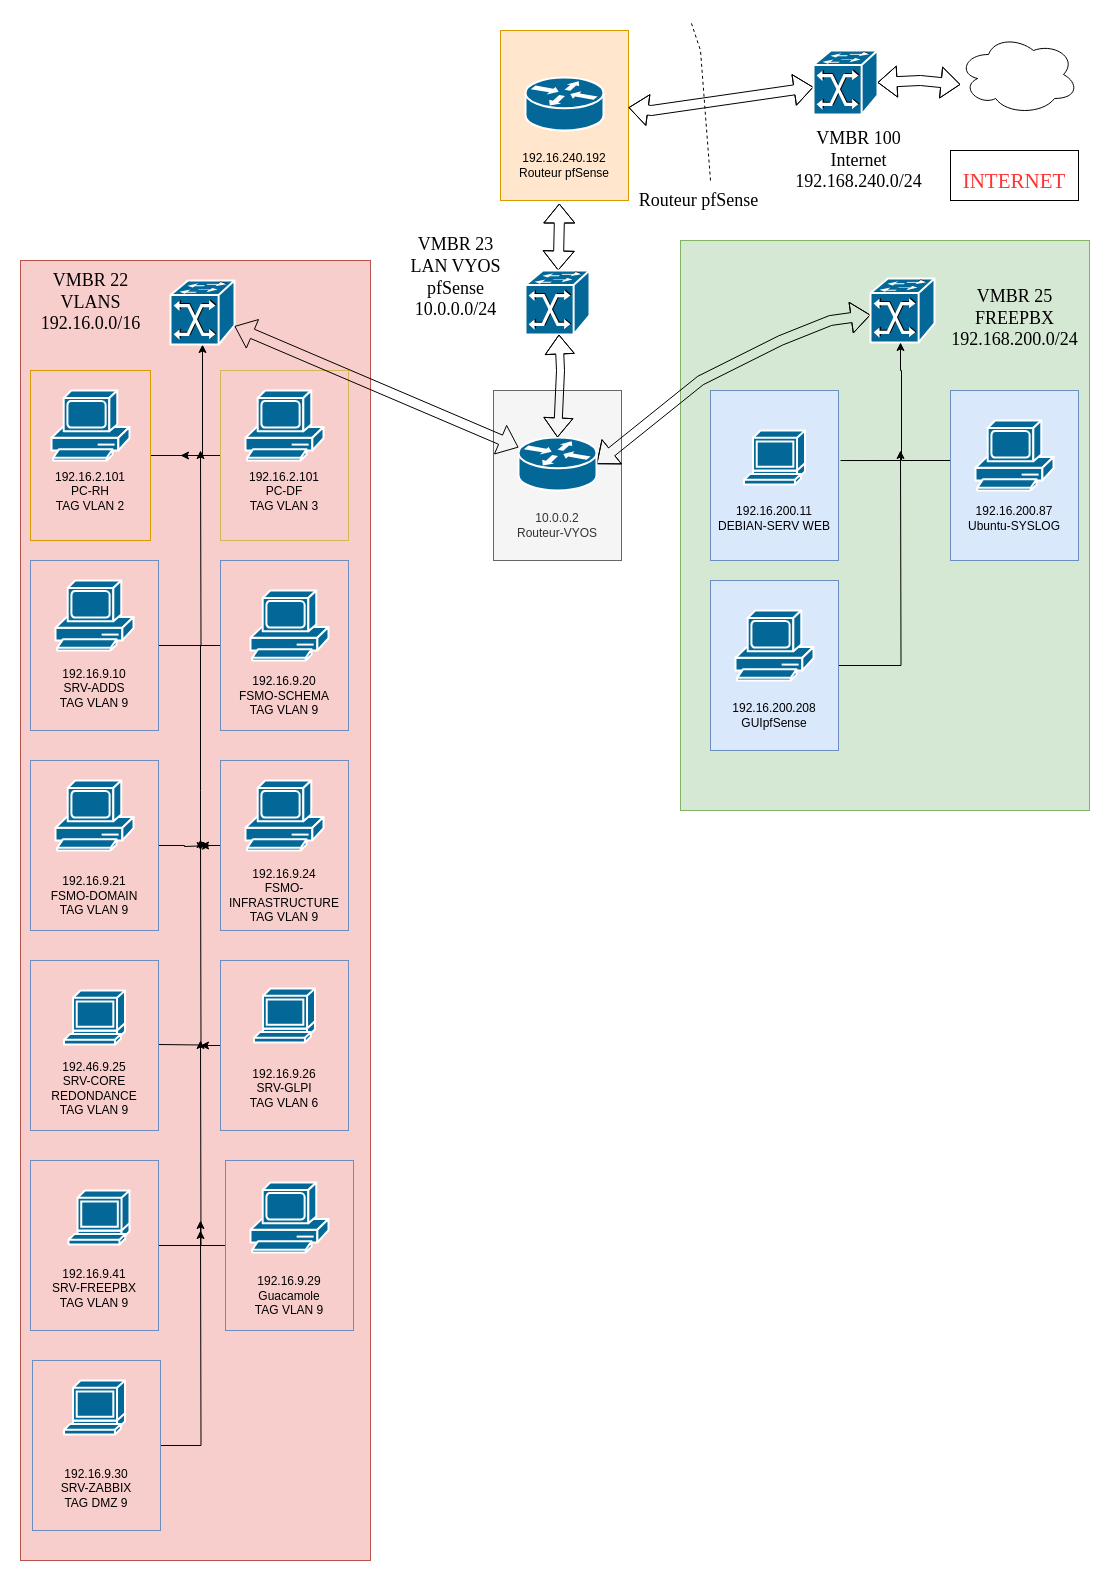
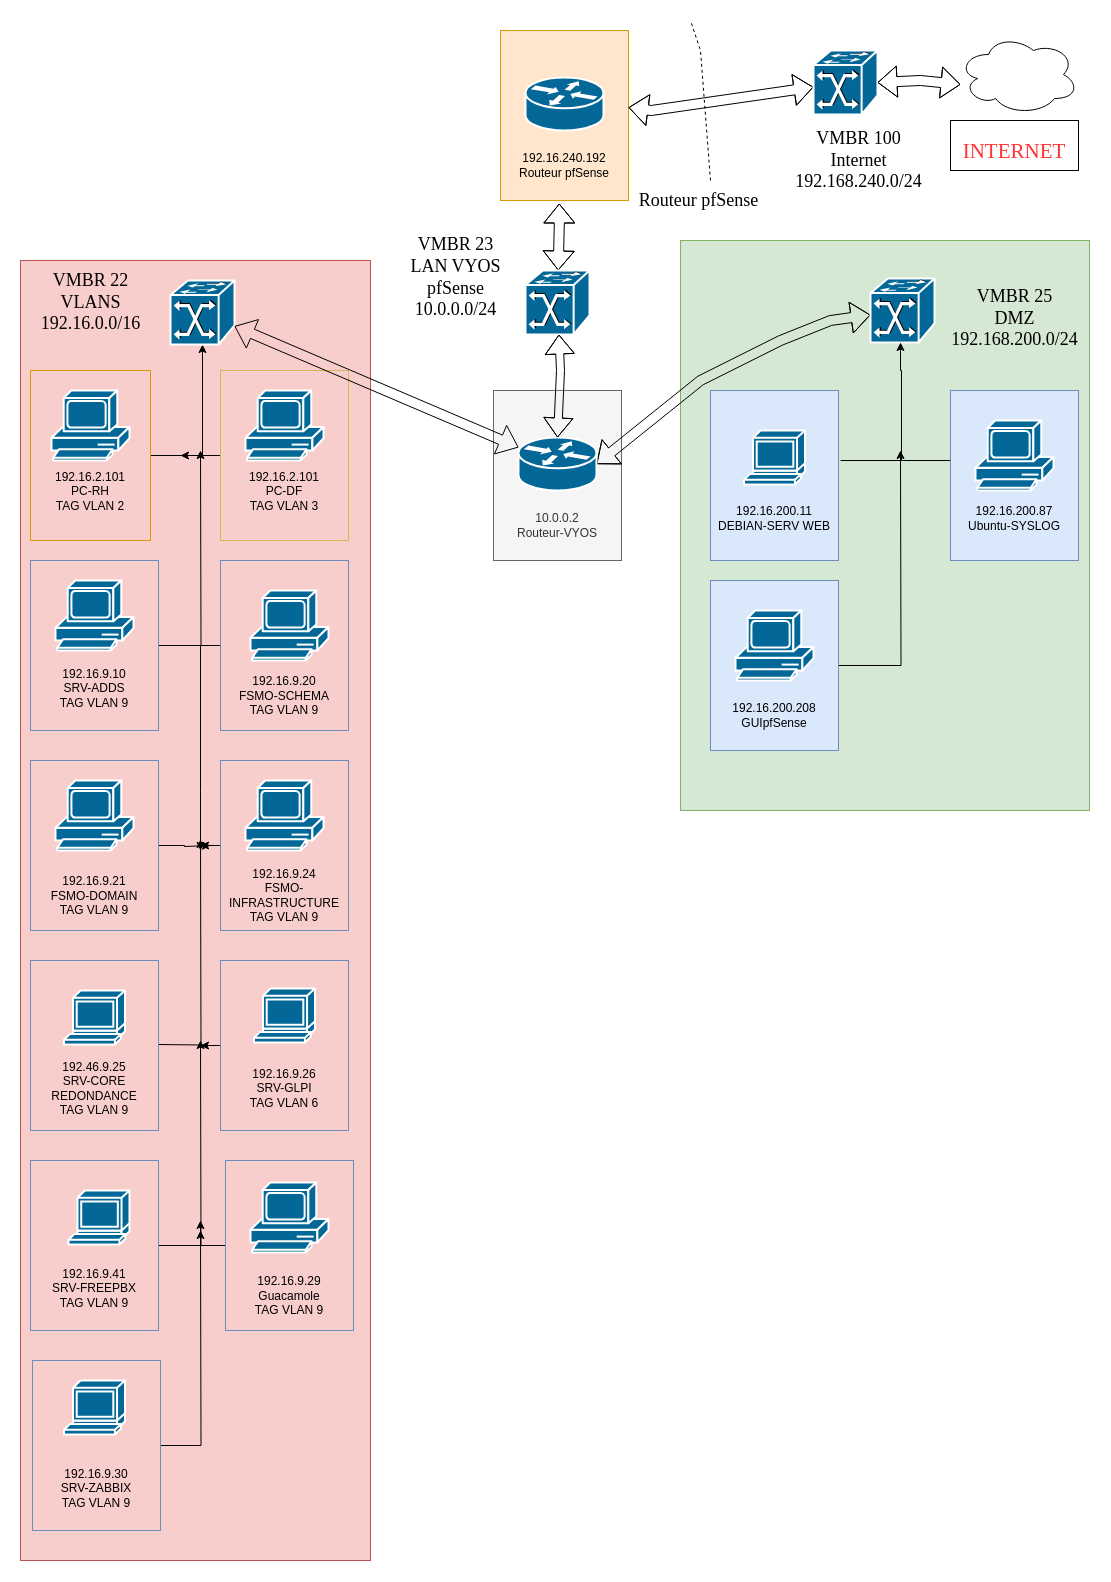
(1015, 176) -> (1015, 146)
(1015, 319) -> (1015, 319)
(97, 1446) -> (97, 1446)
